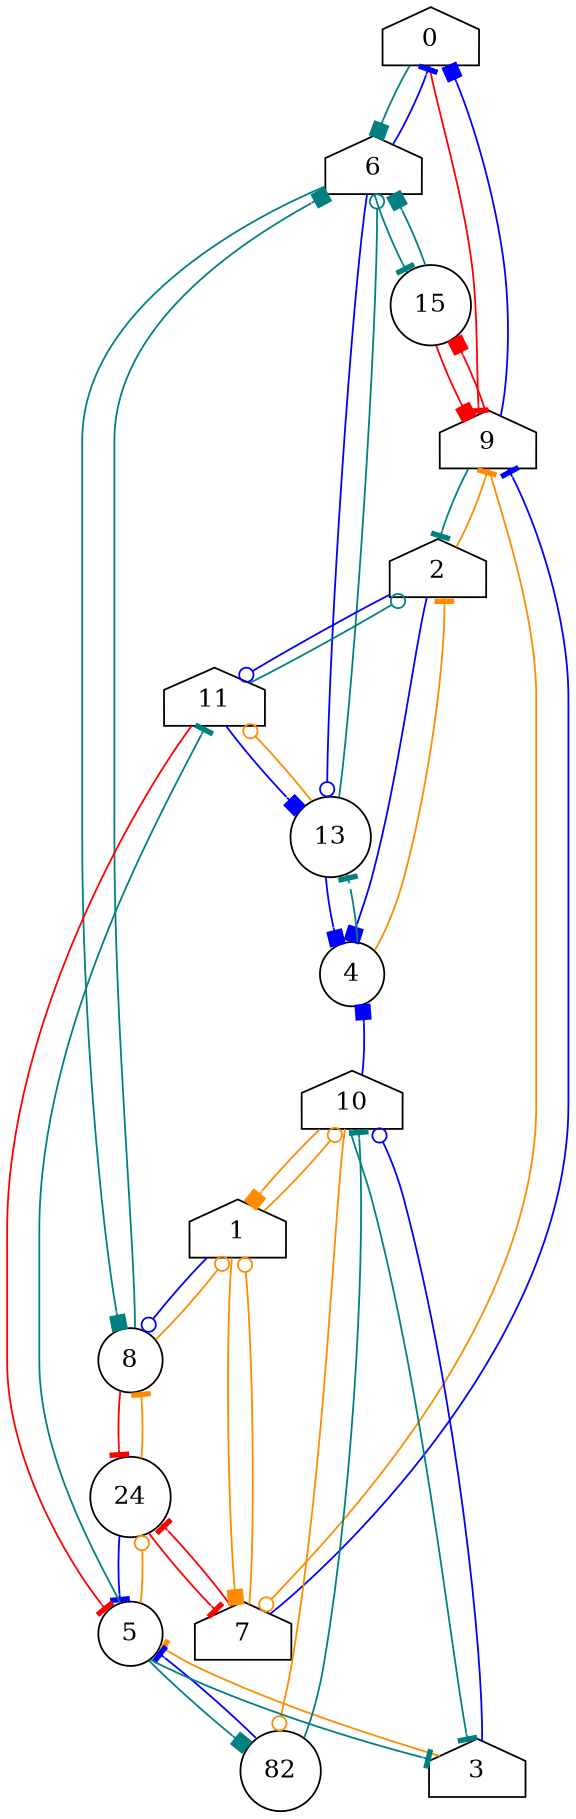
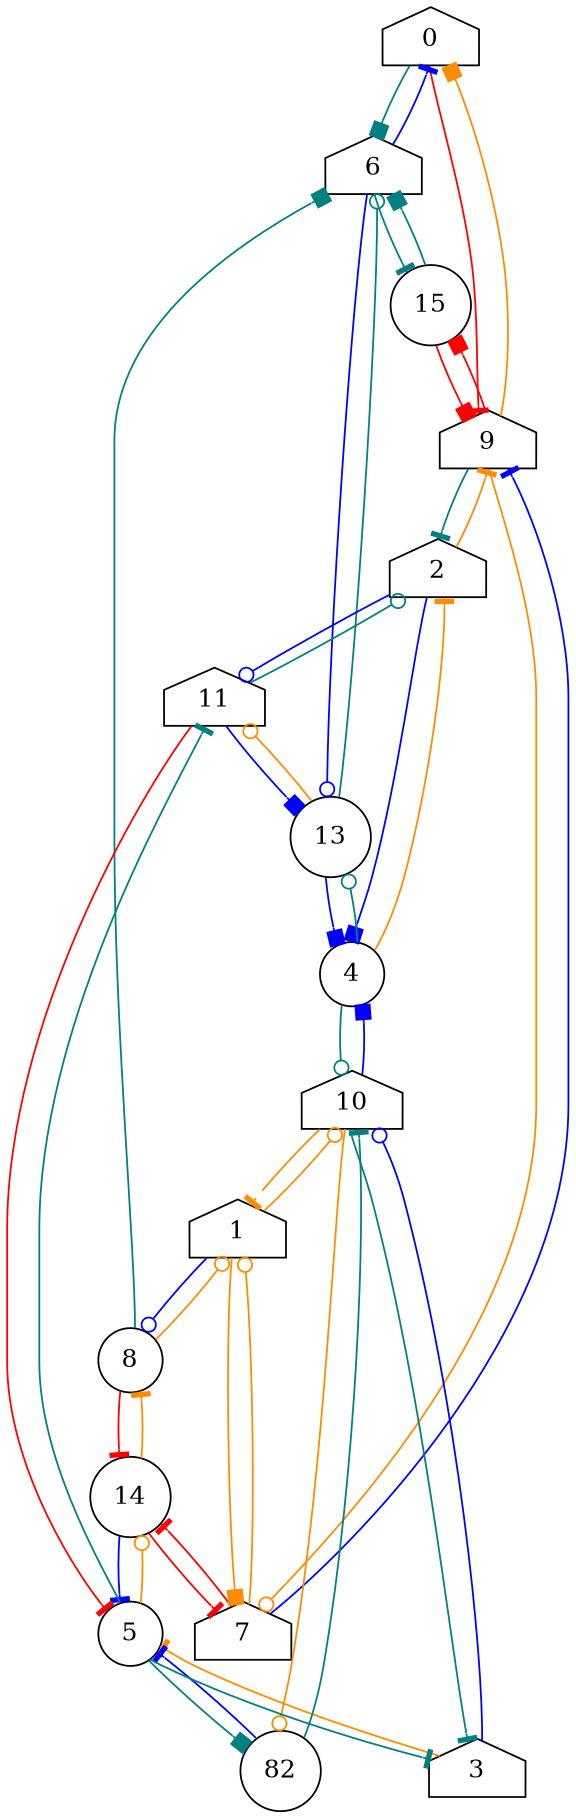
(501, 246) -> (501, 246)
(82, 692) -> none
(353, 902) -> (353, 902)
none -> (340, 1033)
(290, 1159) -> (290, 1159)
(130, 1497) -> (130, 1497)
